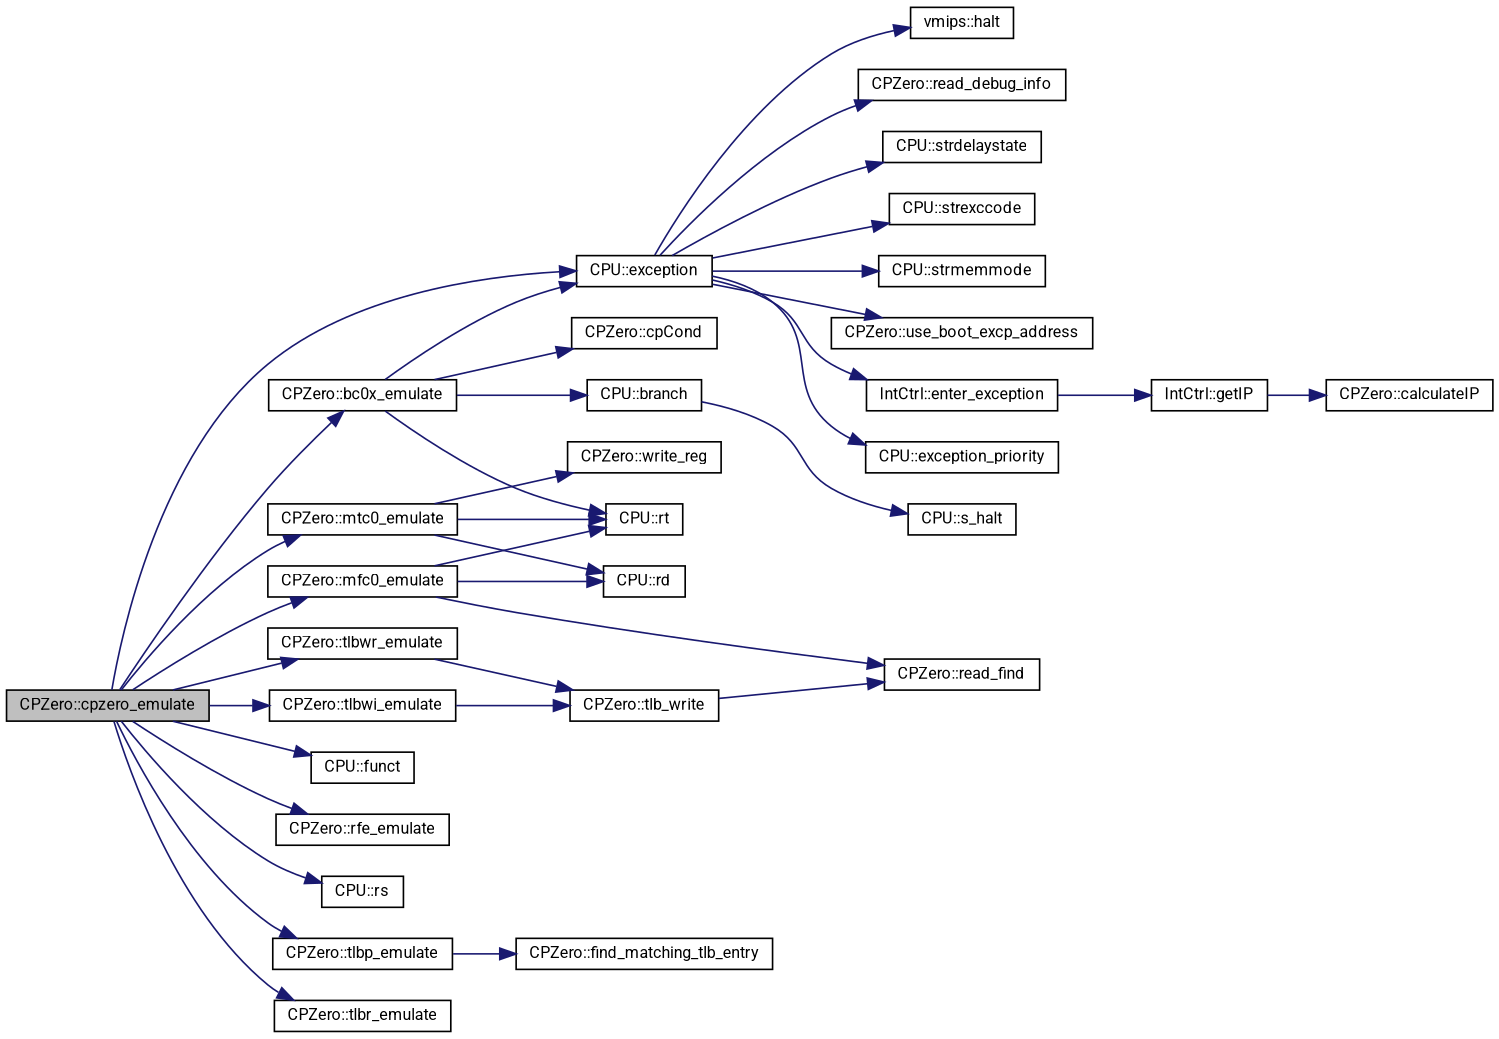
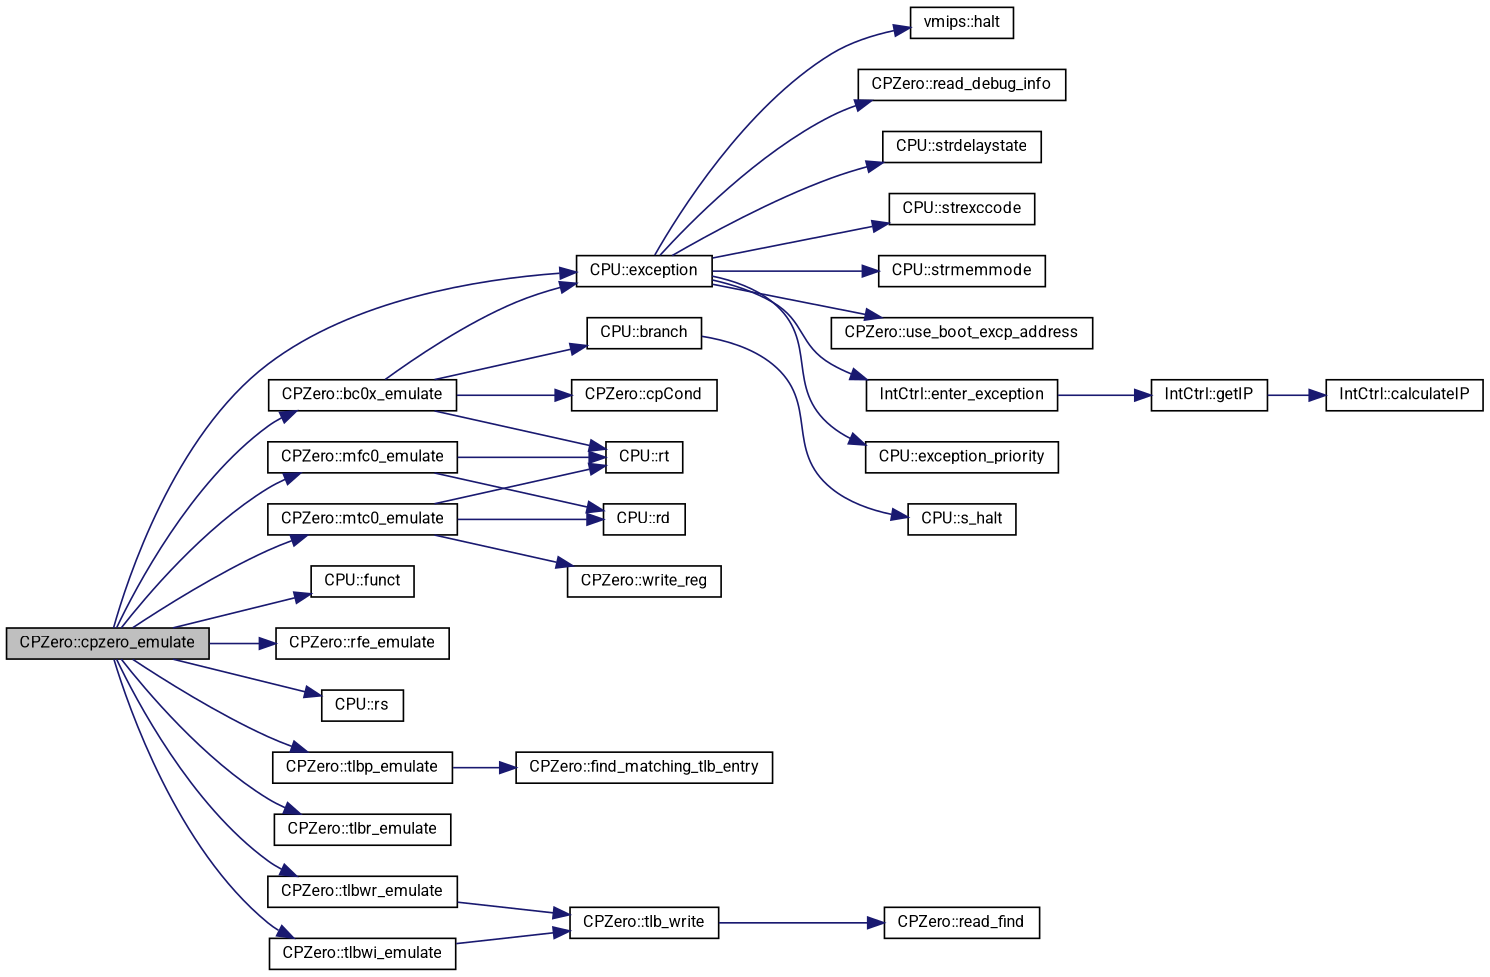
(1410, 395) -> (1405, 395)
(651, 634) -> none
